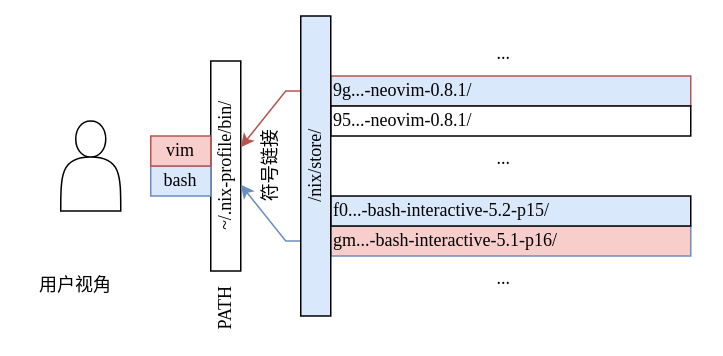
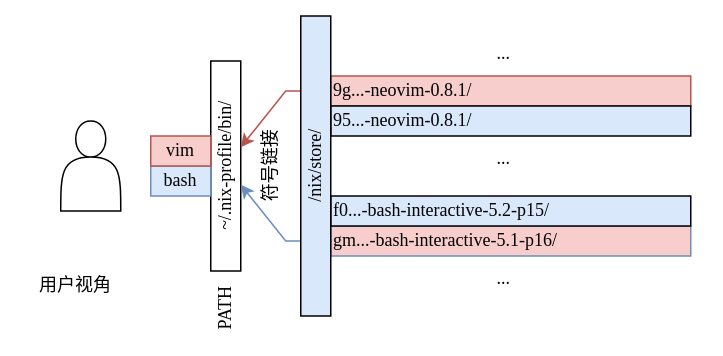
(511, 91) -> (511, 91)
(511, 121) -> (511, 121)
